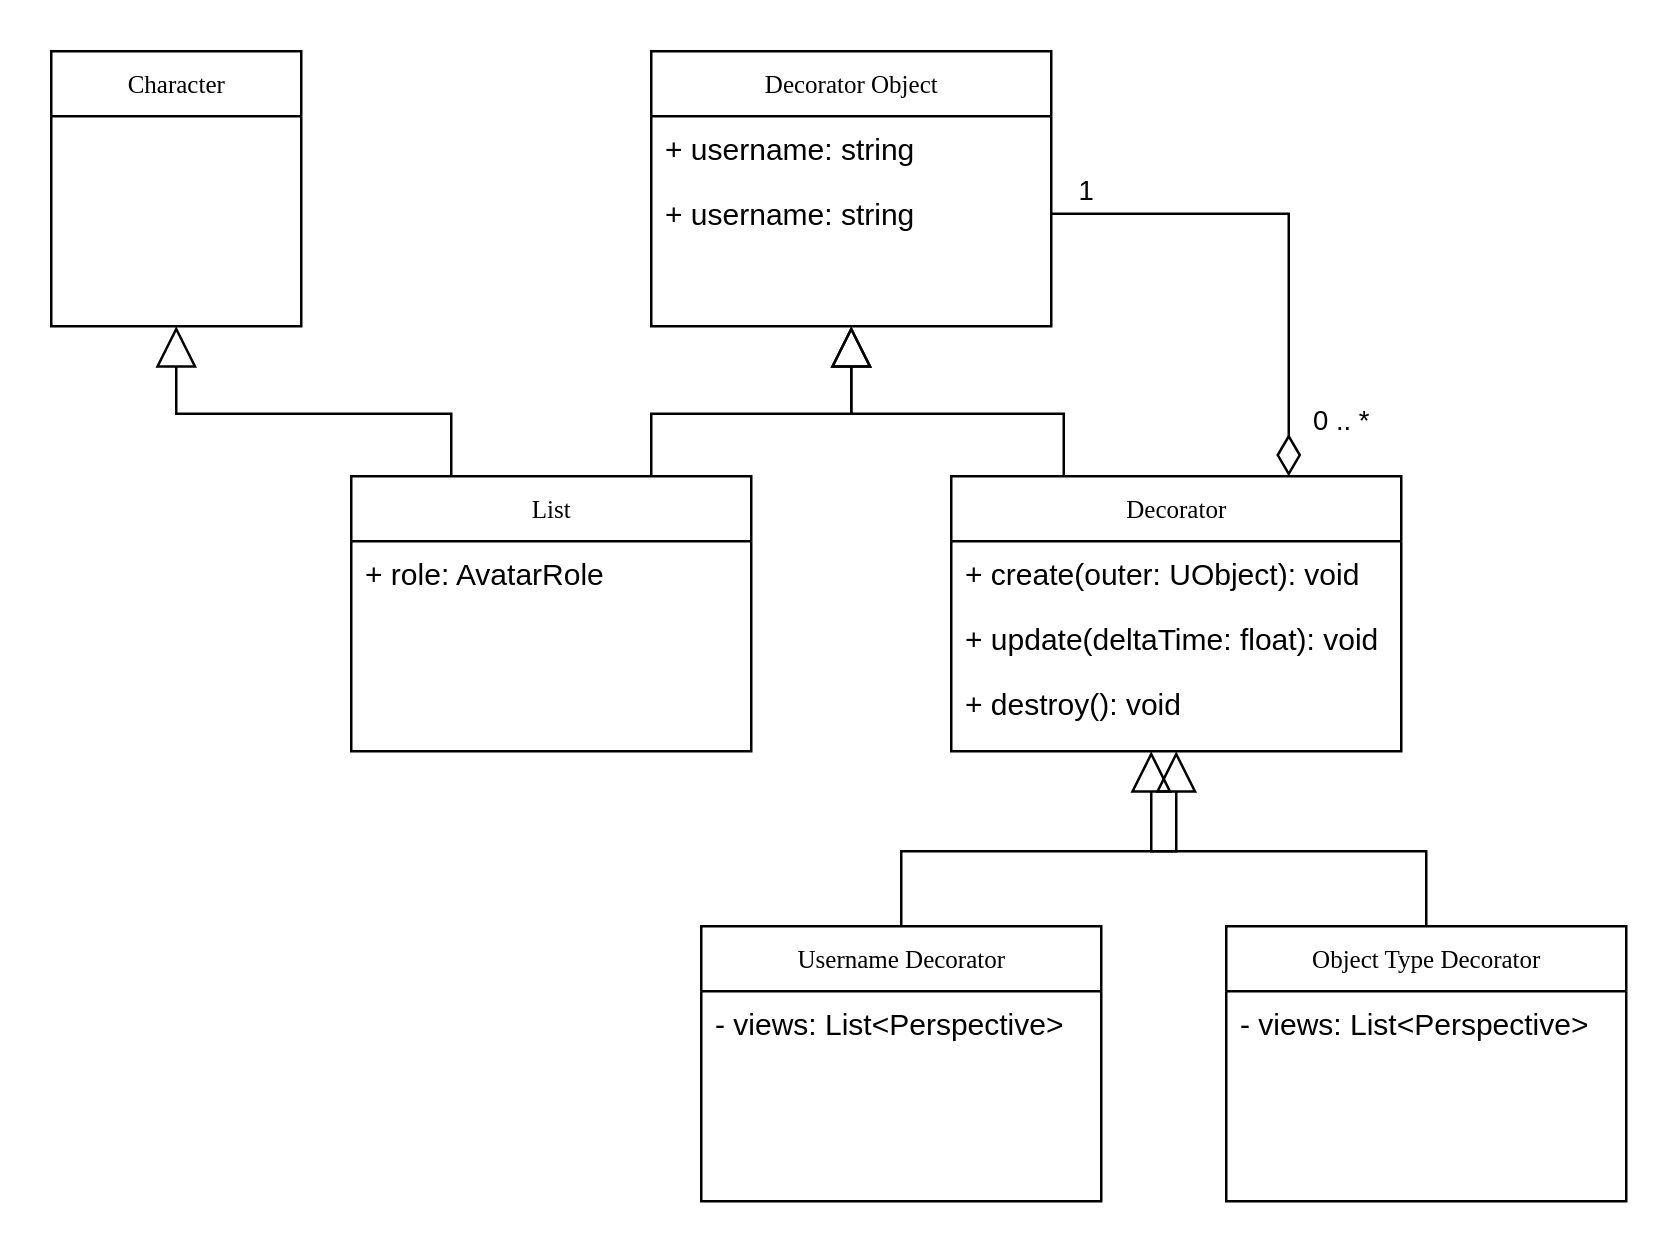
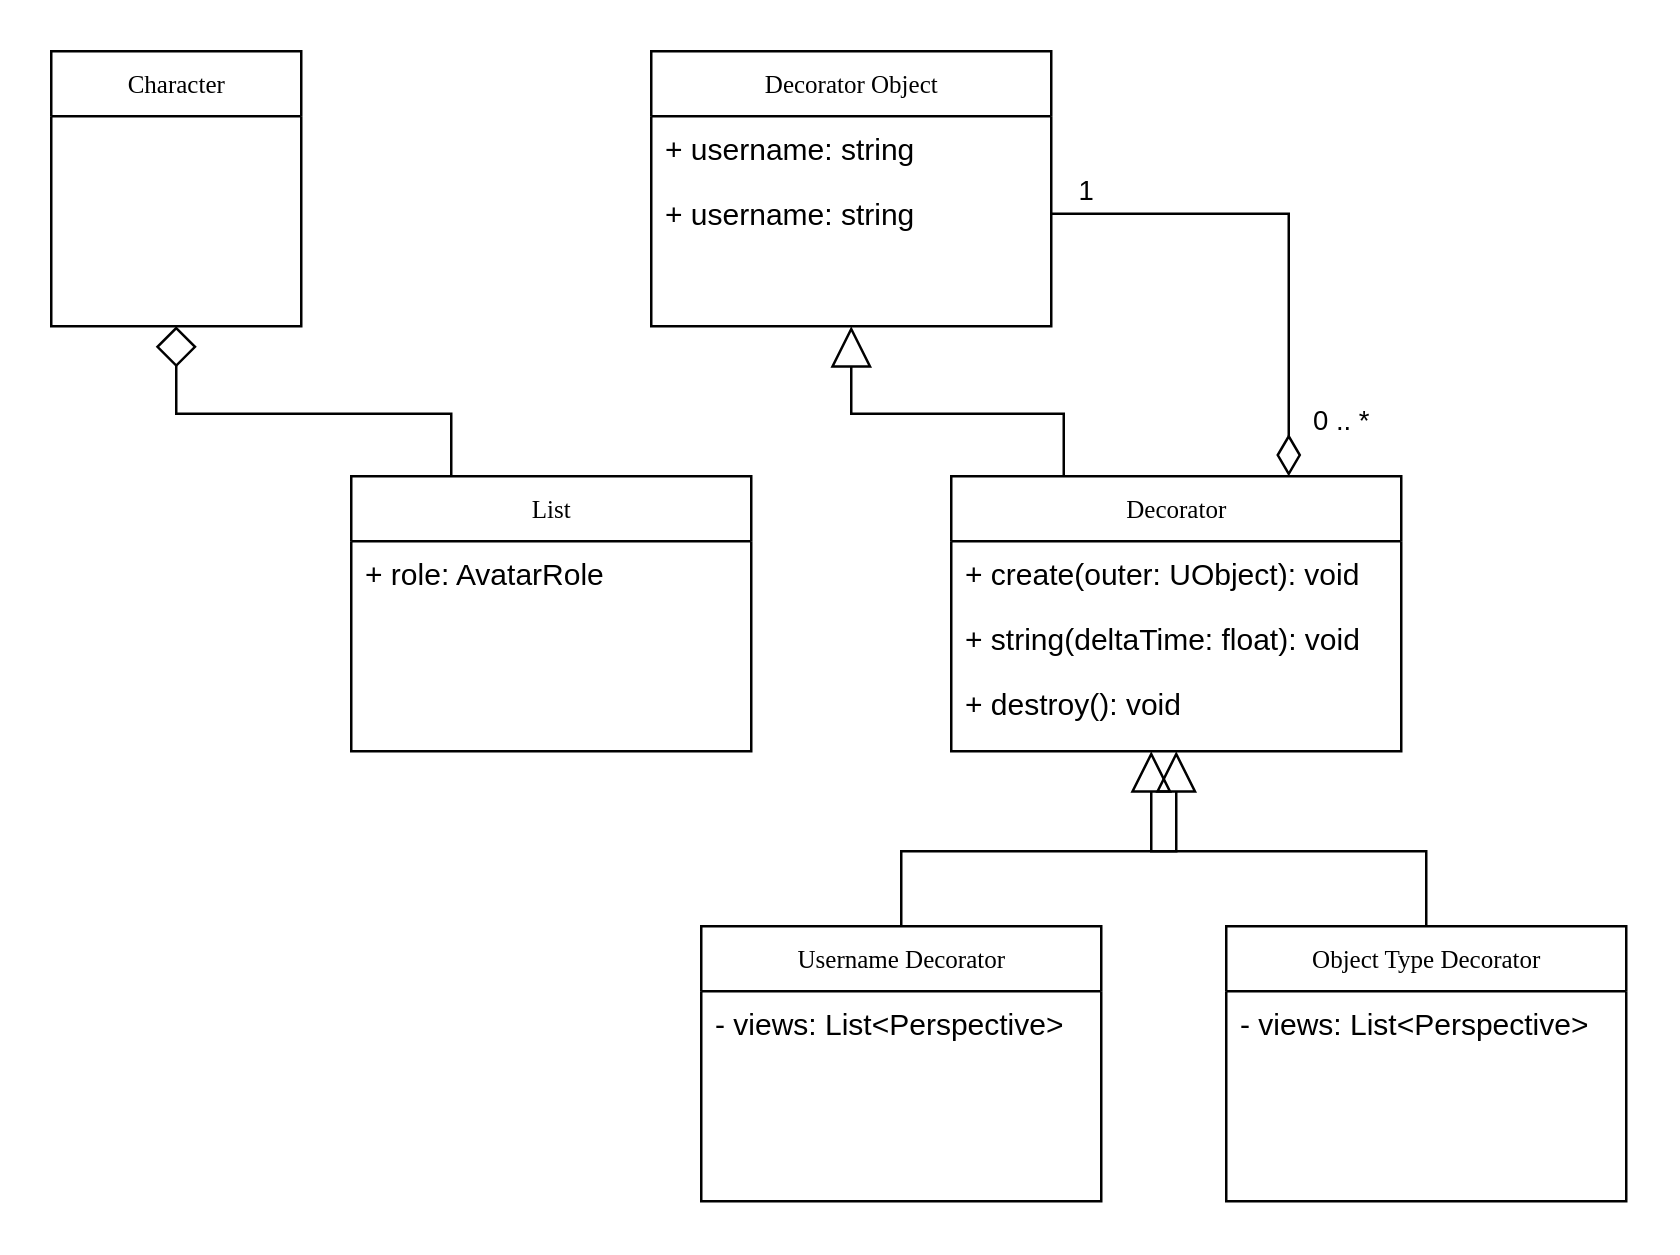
(176, 368) -> (176, 368)
(721, 414) -> none
(1179, 660) -> (1179, 660)
